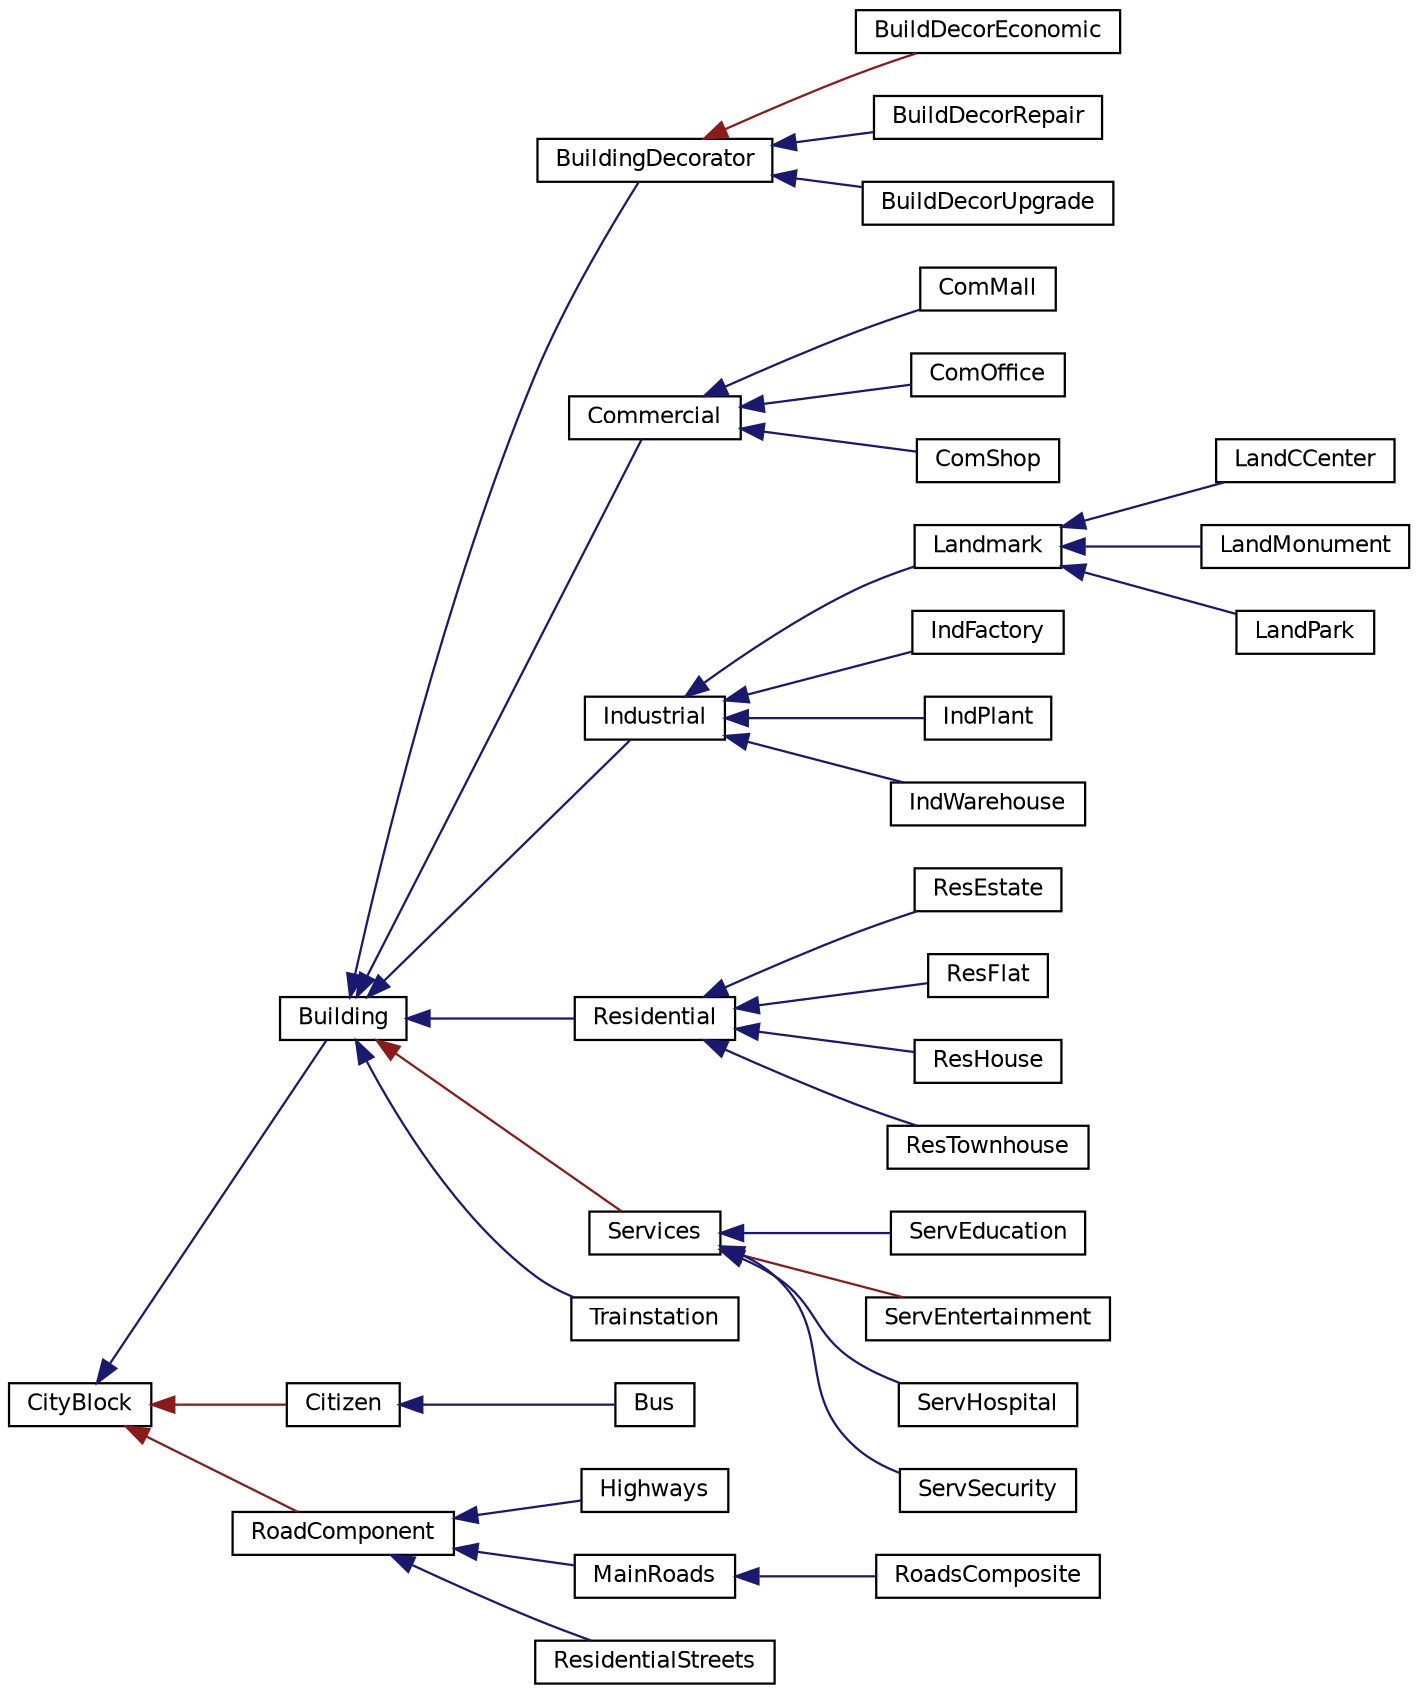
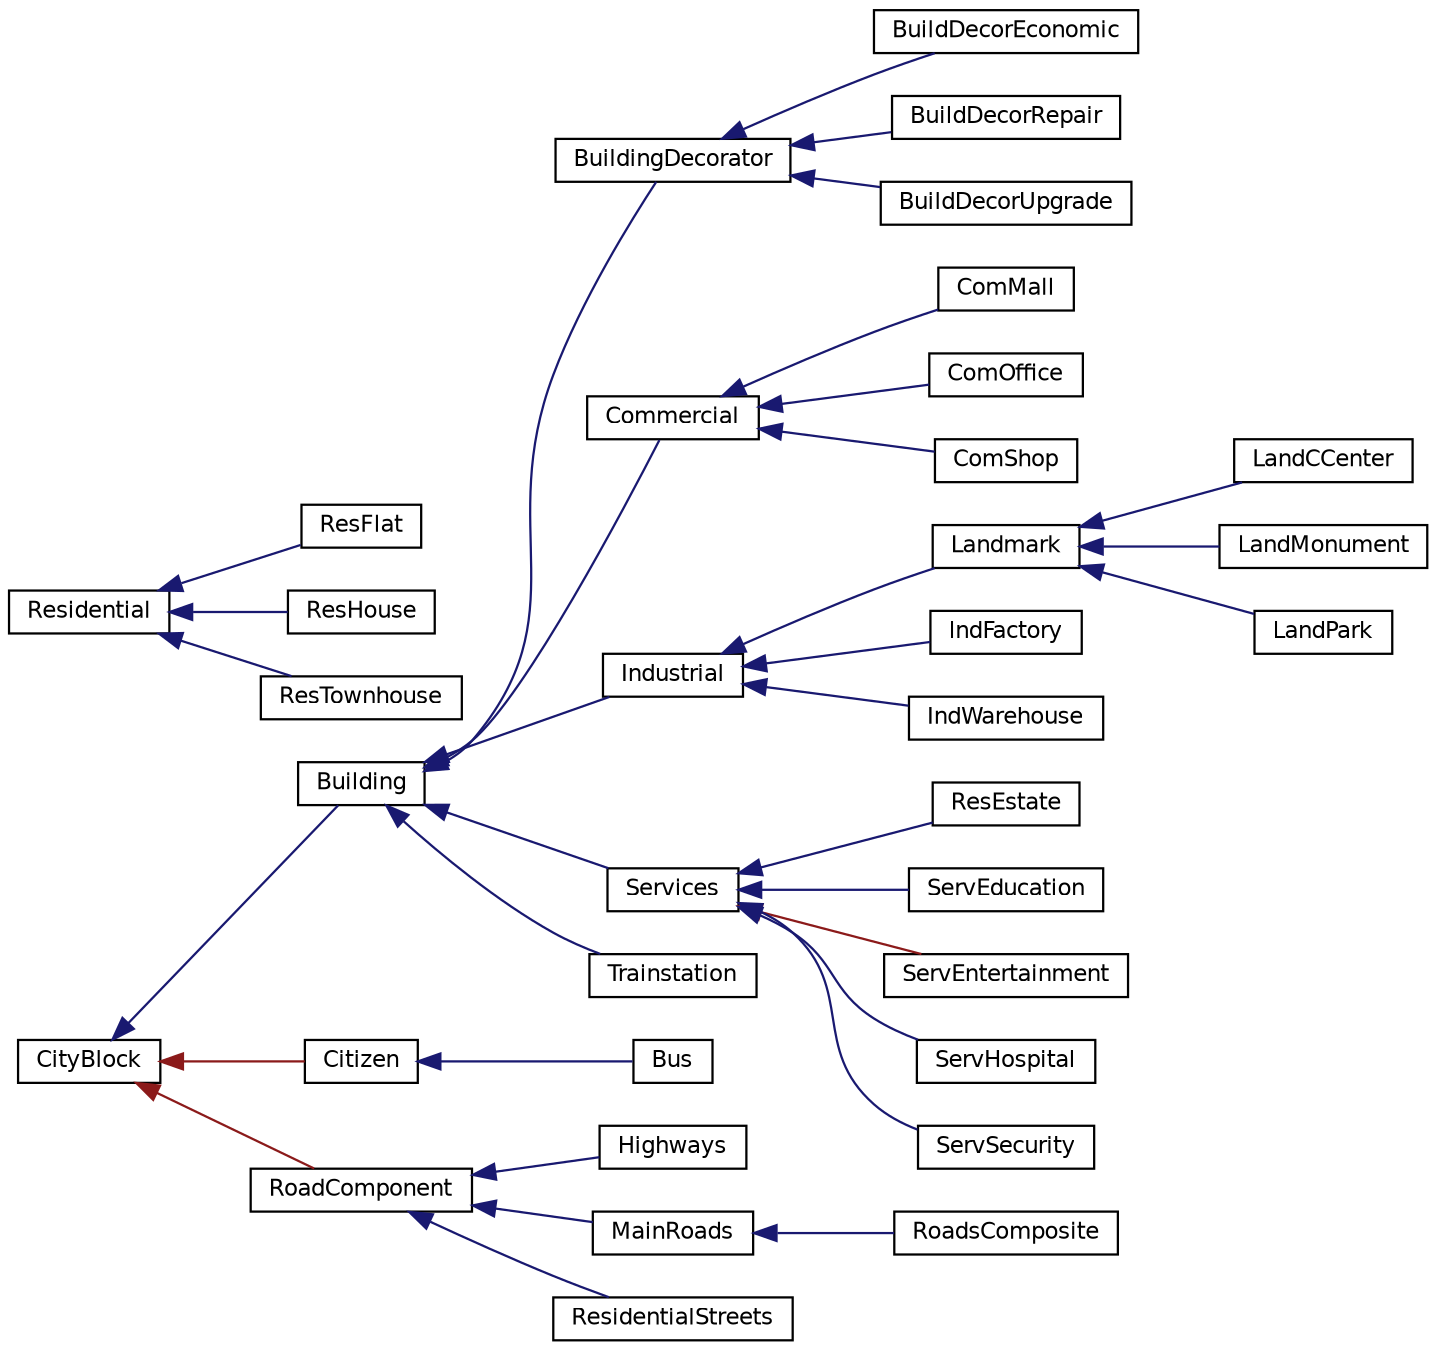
(820, 89) -> (838, 89)
(988, 718) -> none
(820, 947) -> (847, 845)
(502, 1019) -> none
(509, 1132) -> (528, 840)
